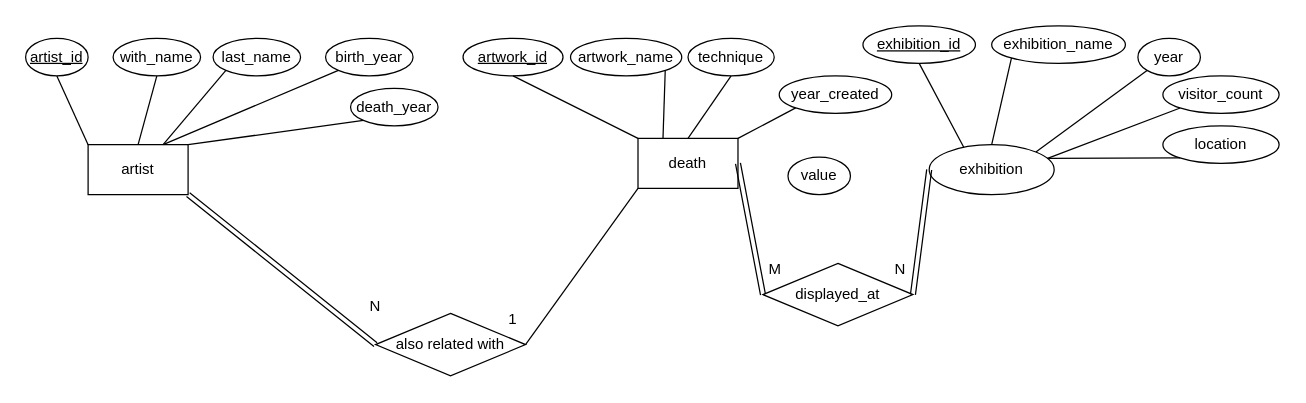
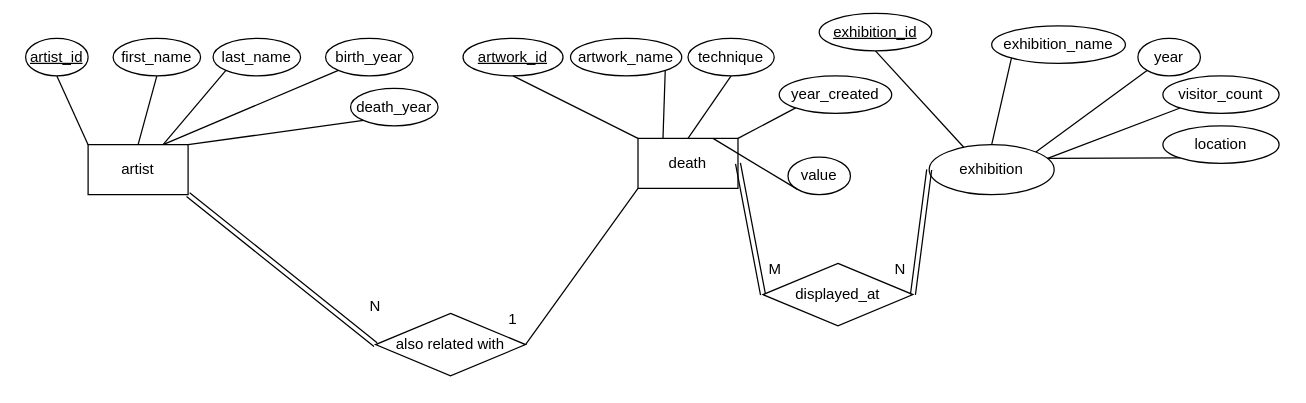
(919, 44) -> (876, 32)
(157, 57) -> (157, 57)
none -> (753, 162)
